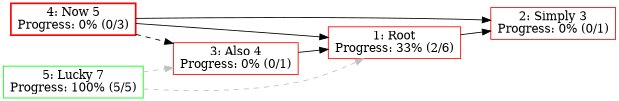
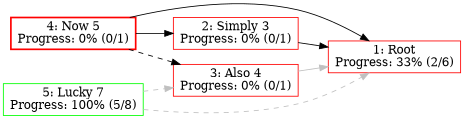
(73, 19) -> (73, 33)
(472, 33) -> (309, 44)
(309, 51) -> (309, 70)
(73, 82) -> (73, 100)
